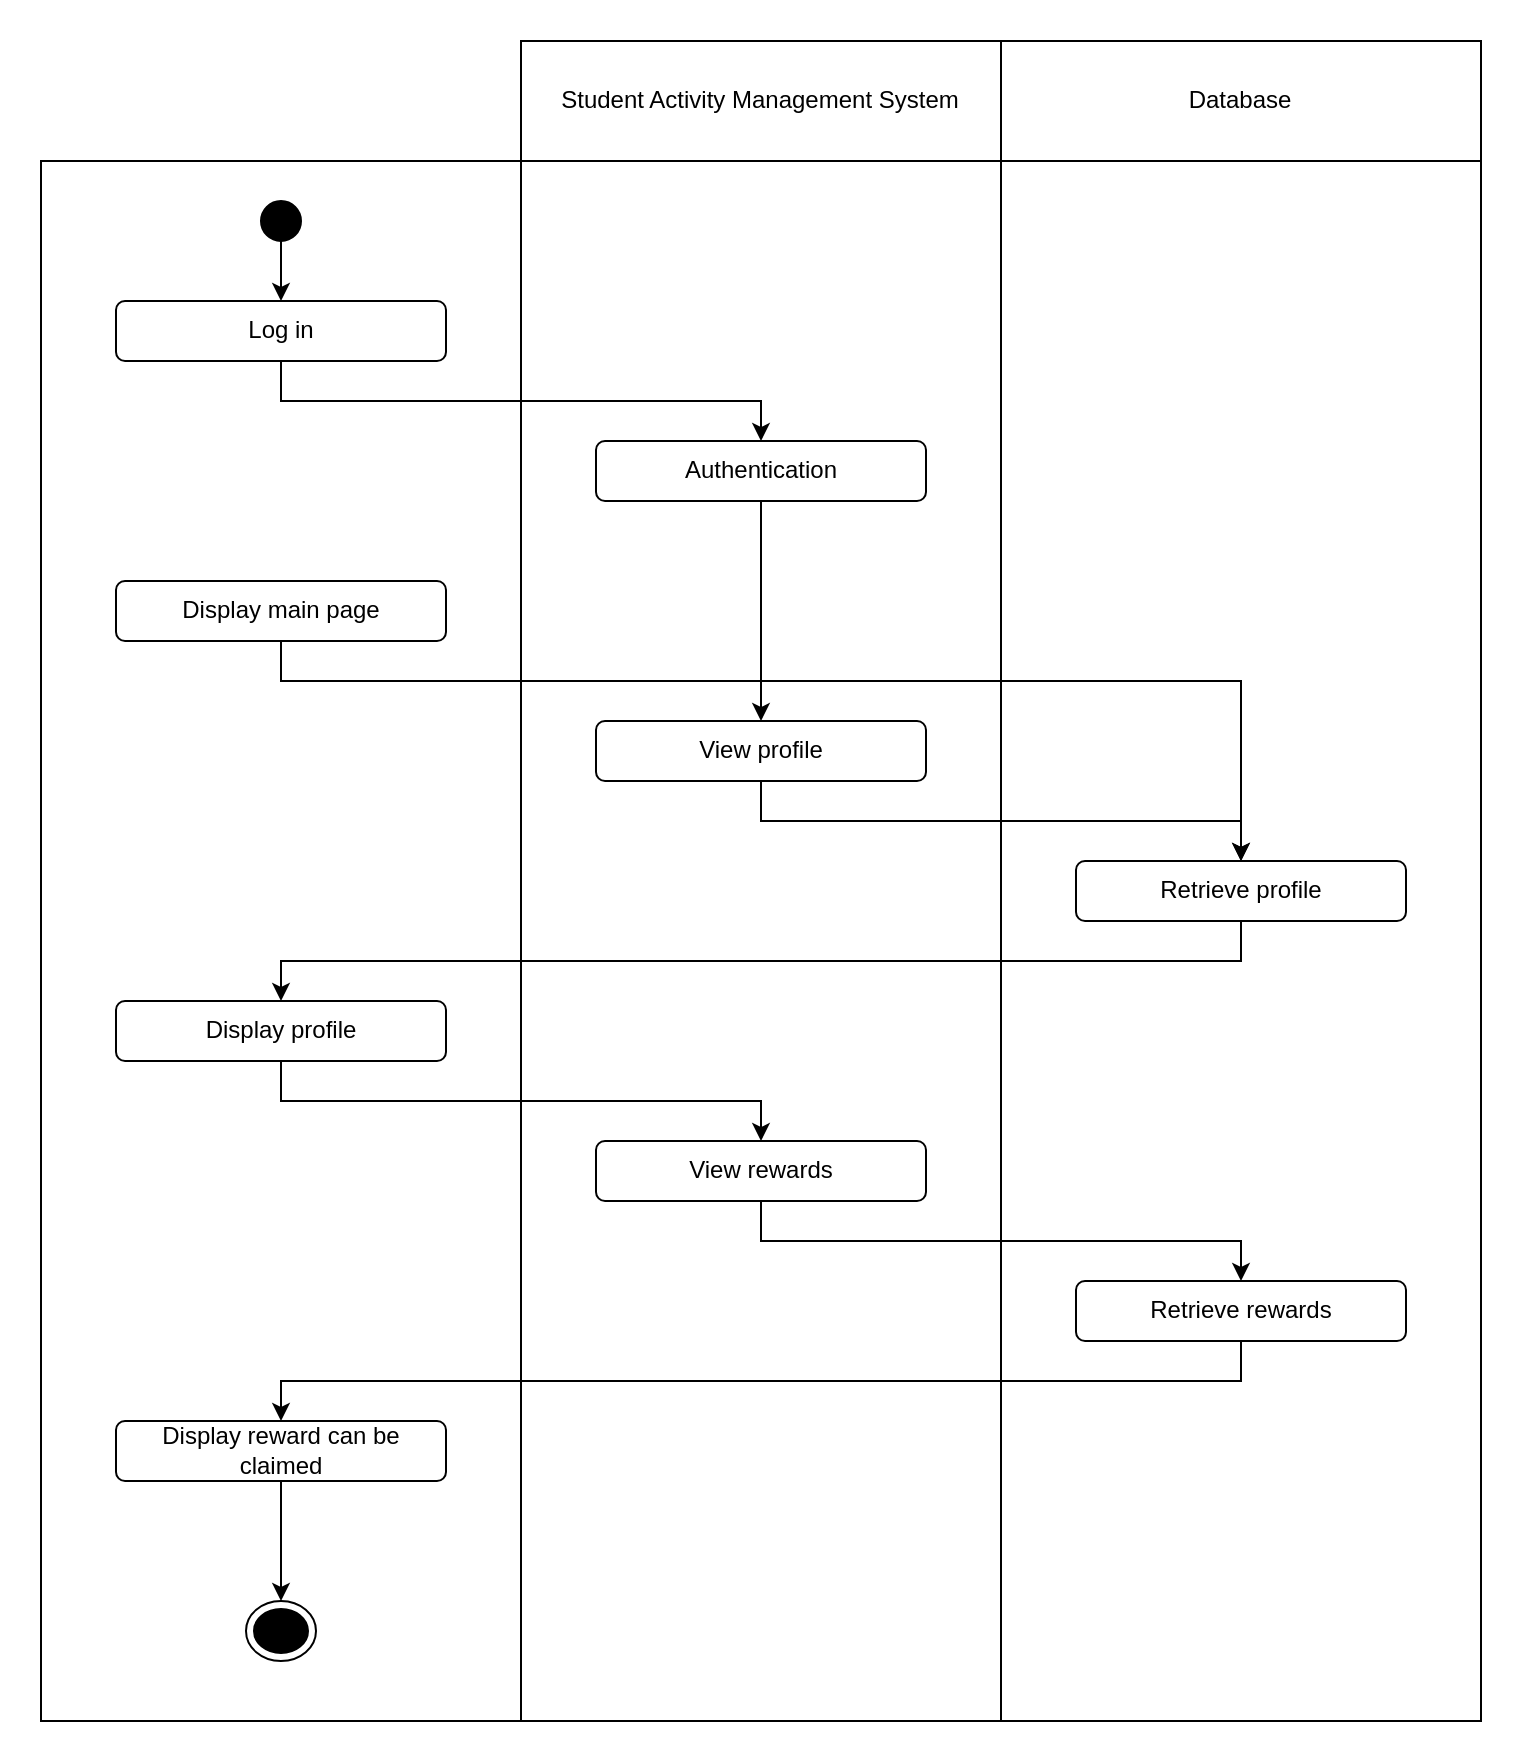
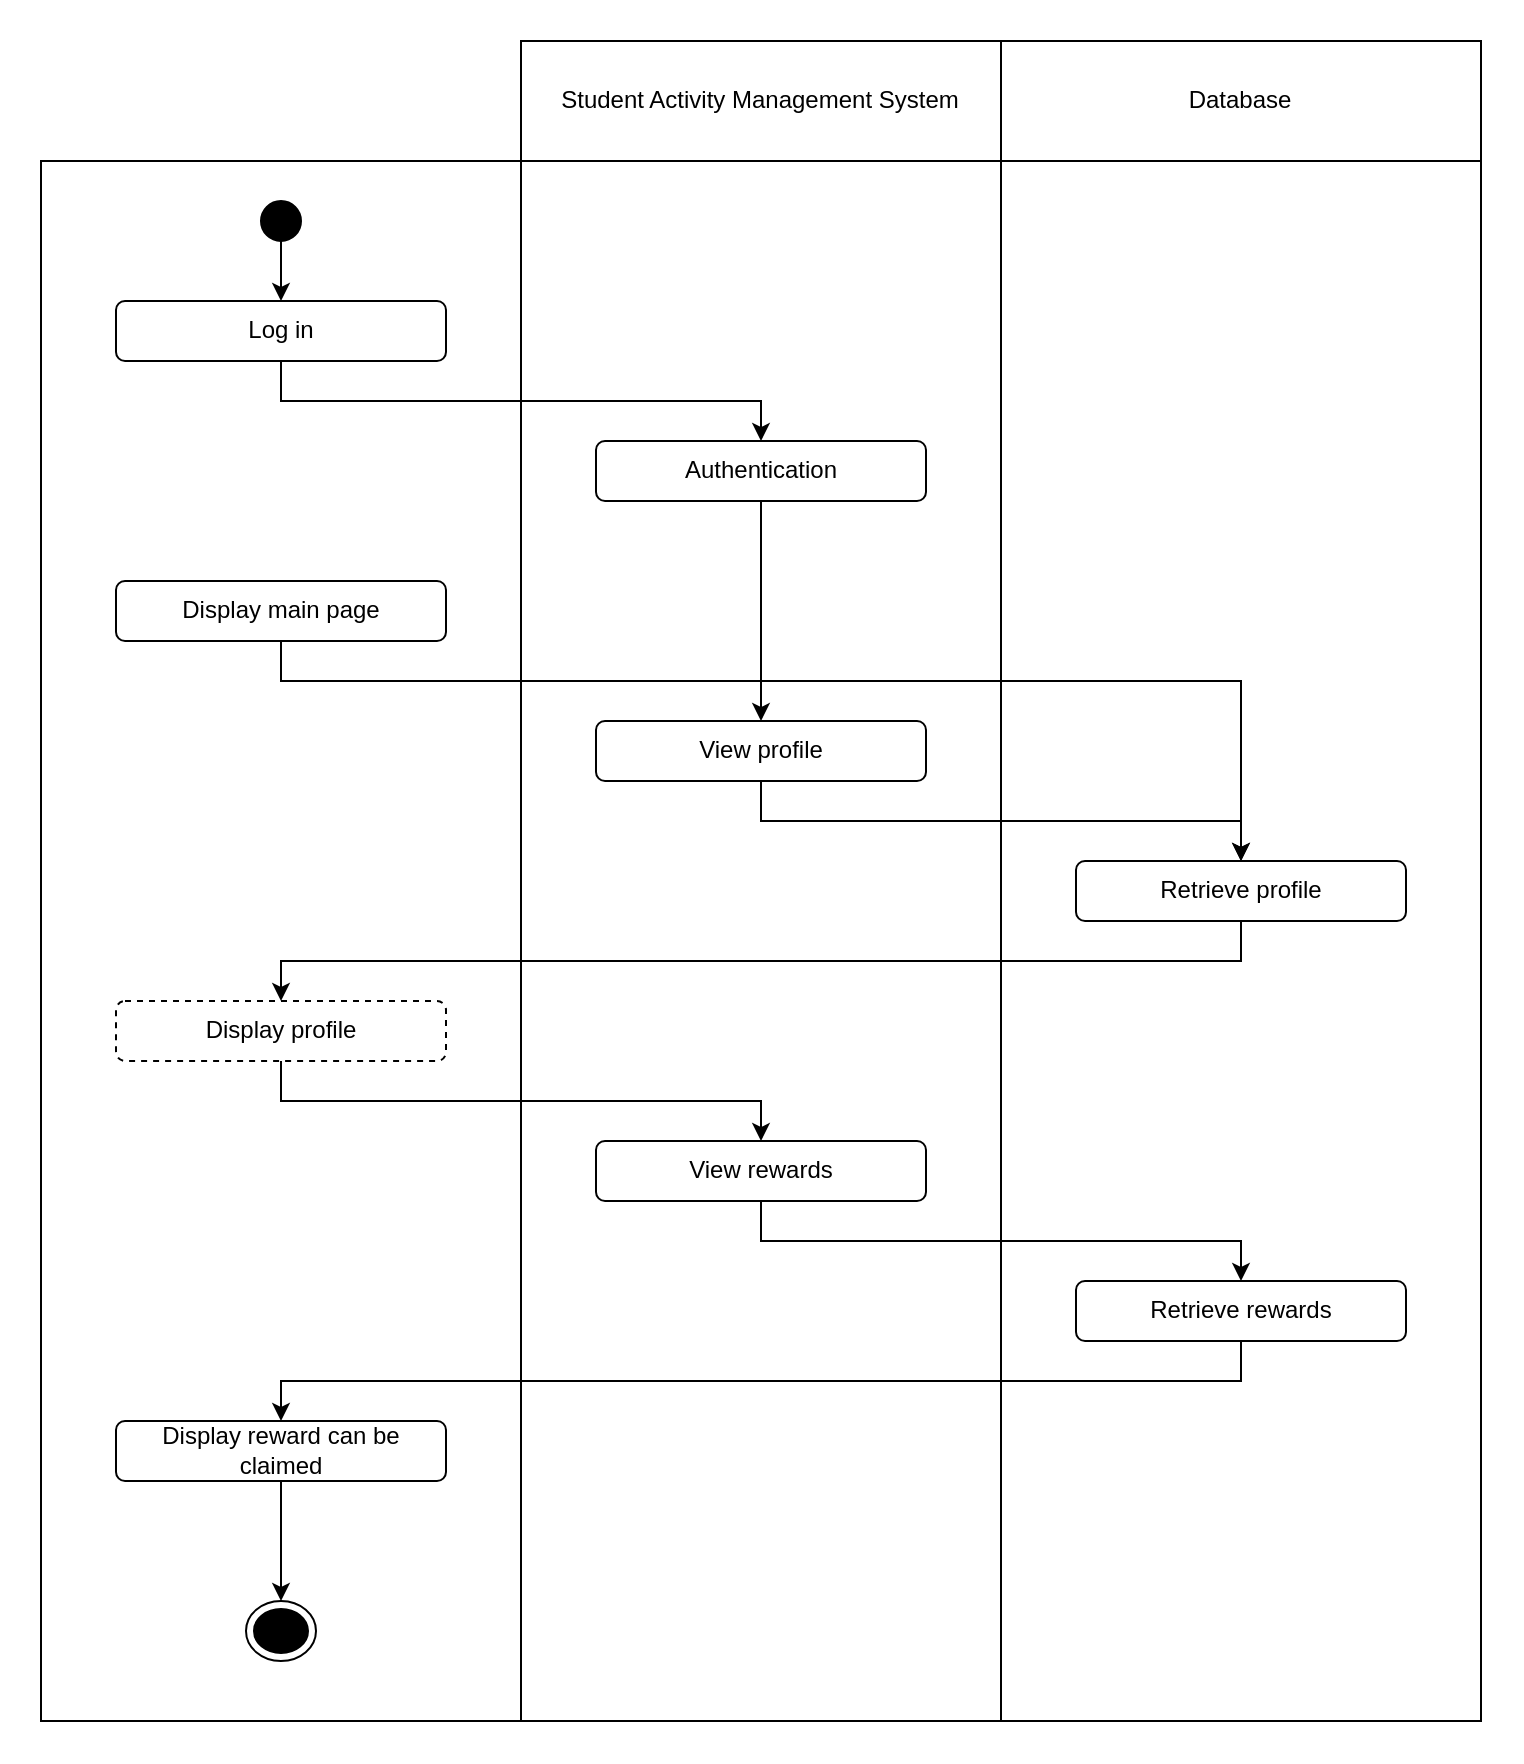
(281, 1031) -> (281, 1031)
